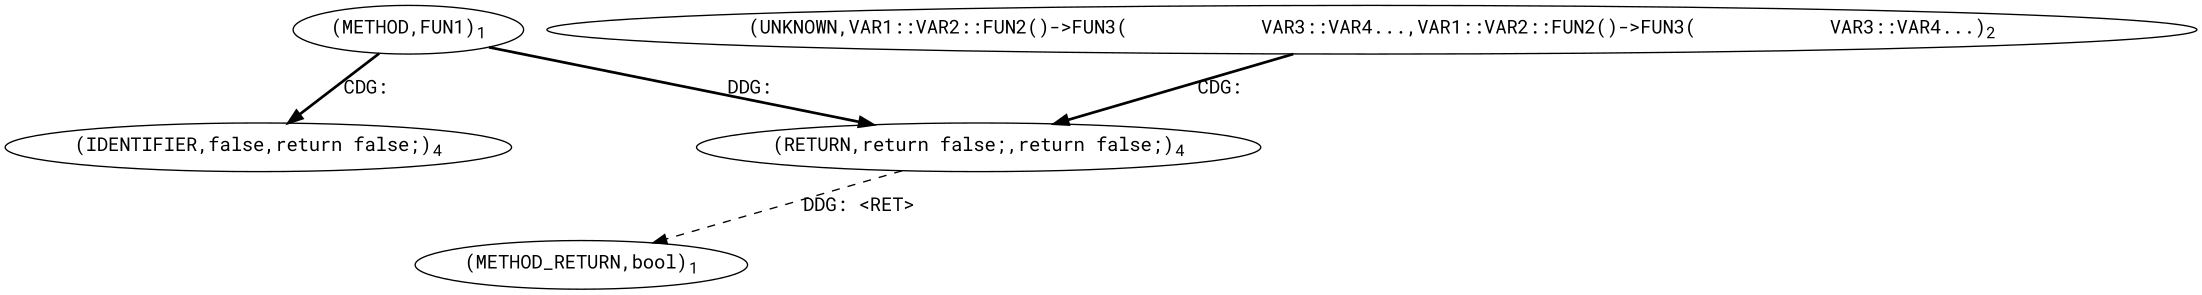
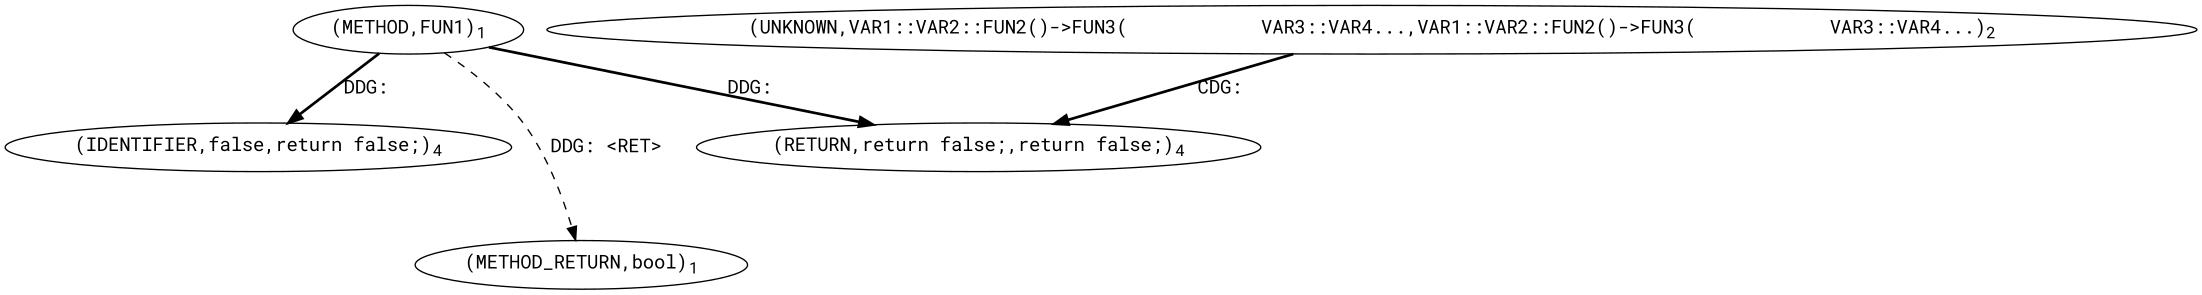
(372, 89) -> (372, 89)
(784, 205) -> (526, 127)
